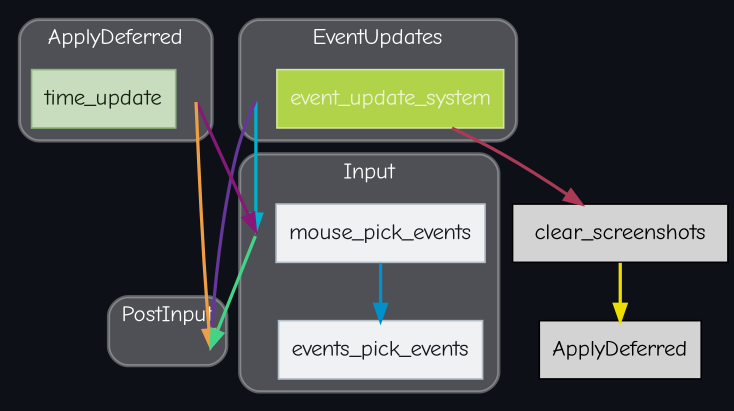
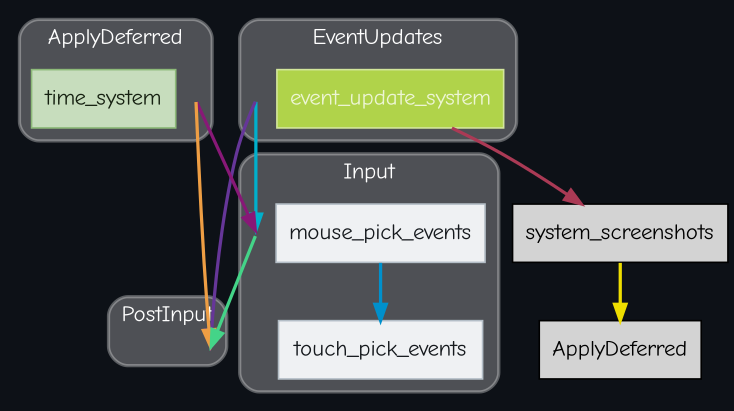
(104, 99) -> (104, 99)
(620, 233) -> (620, 233)
(381, 350) -> (381, 350)
